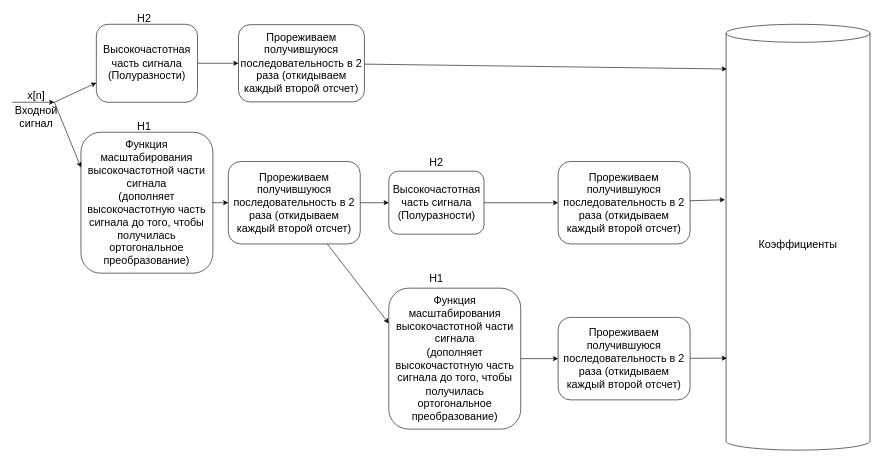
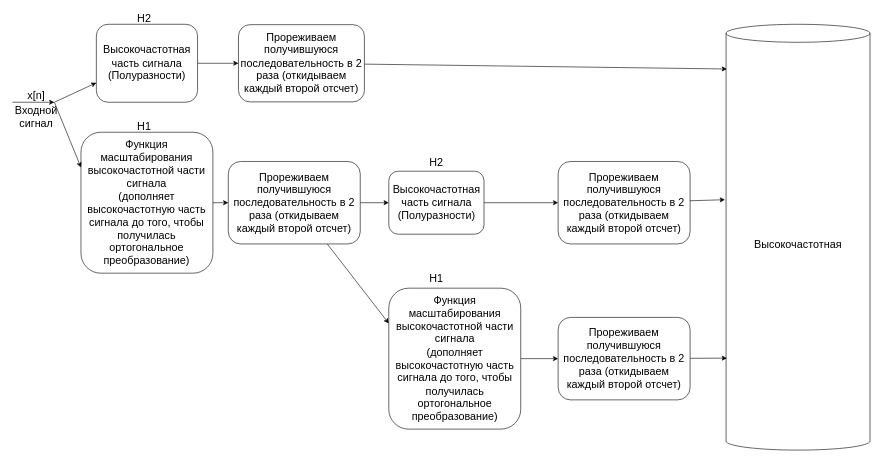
(798, 245) -> (798, 245)
